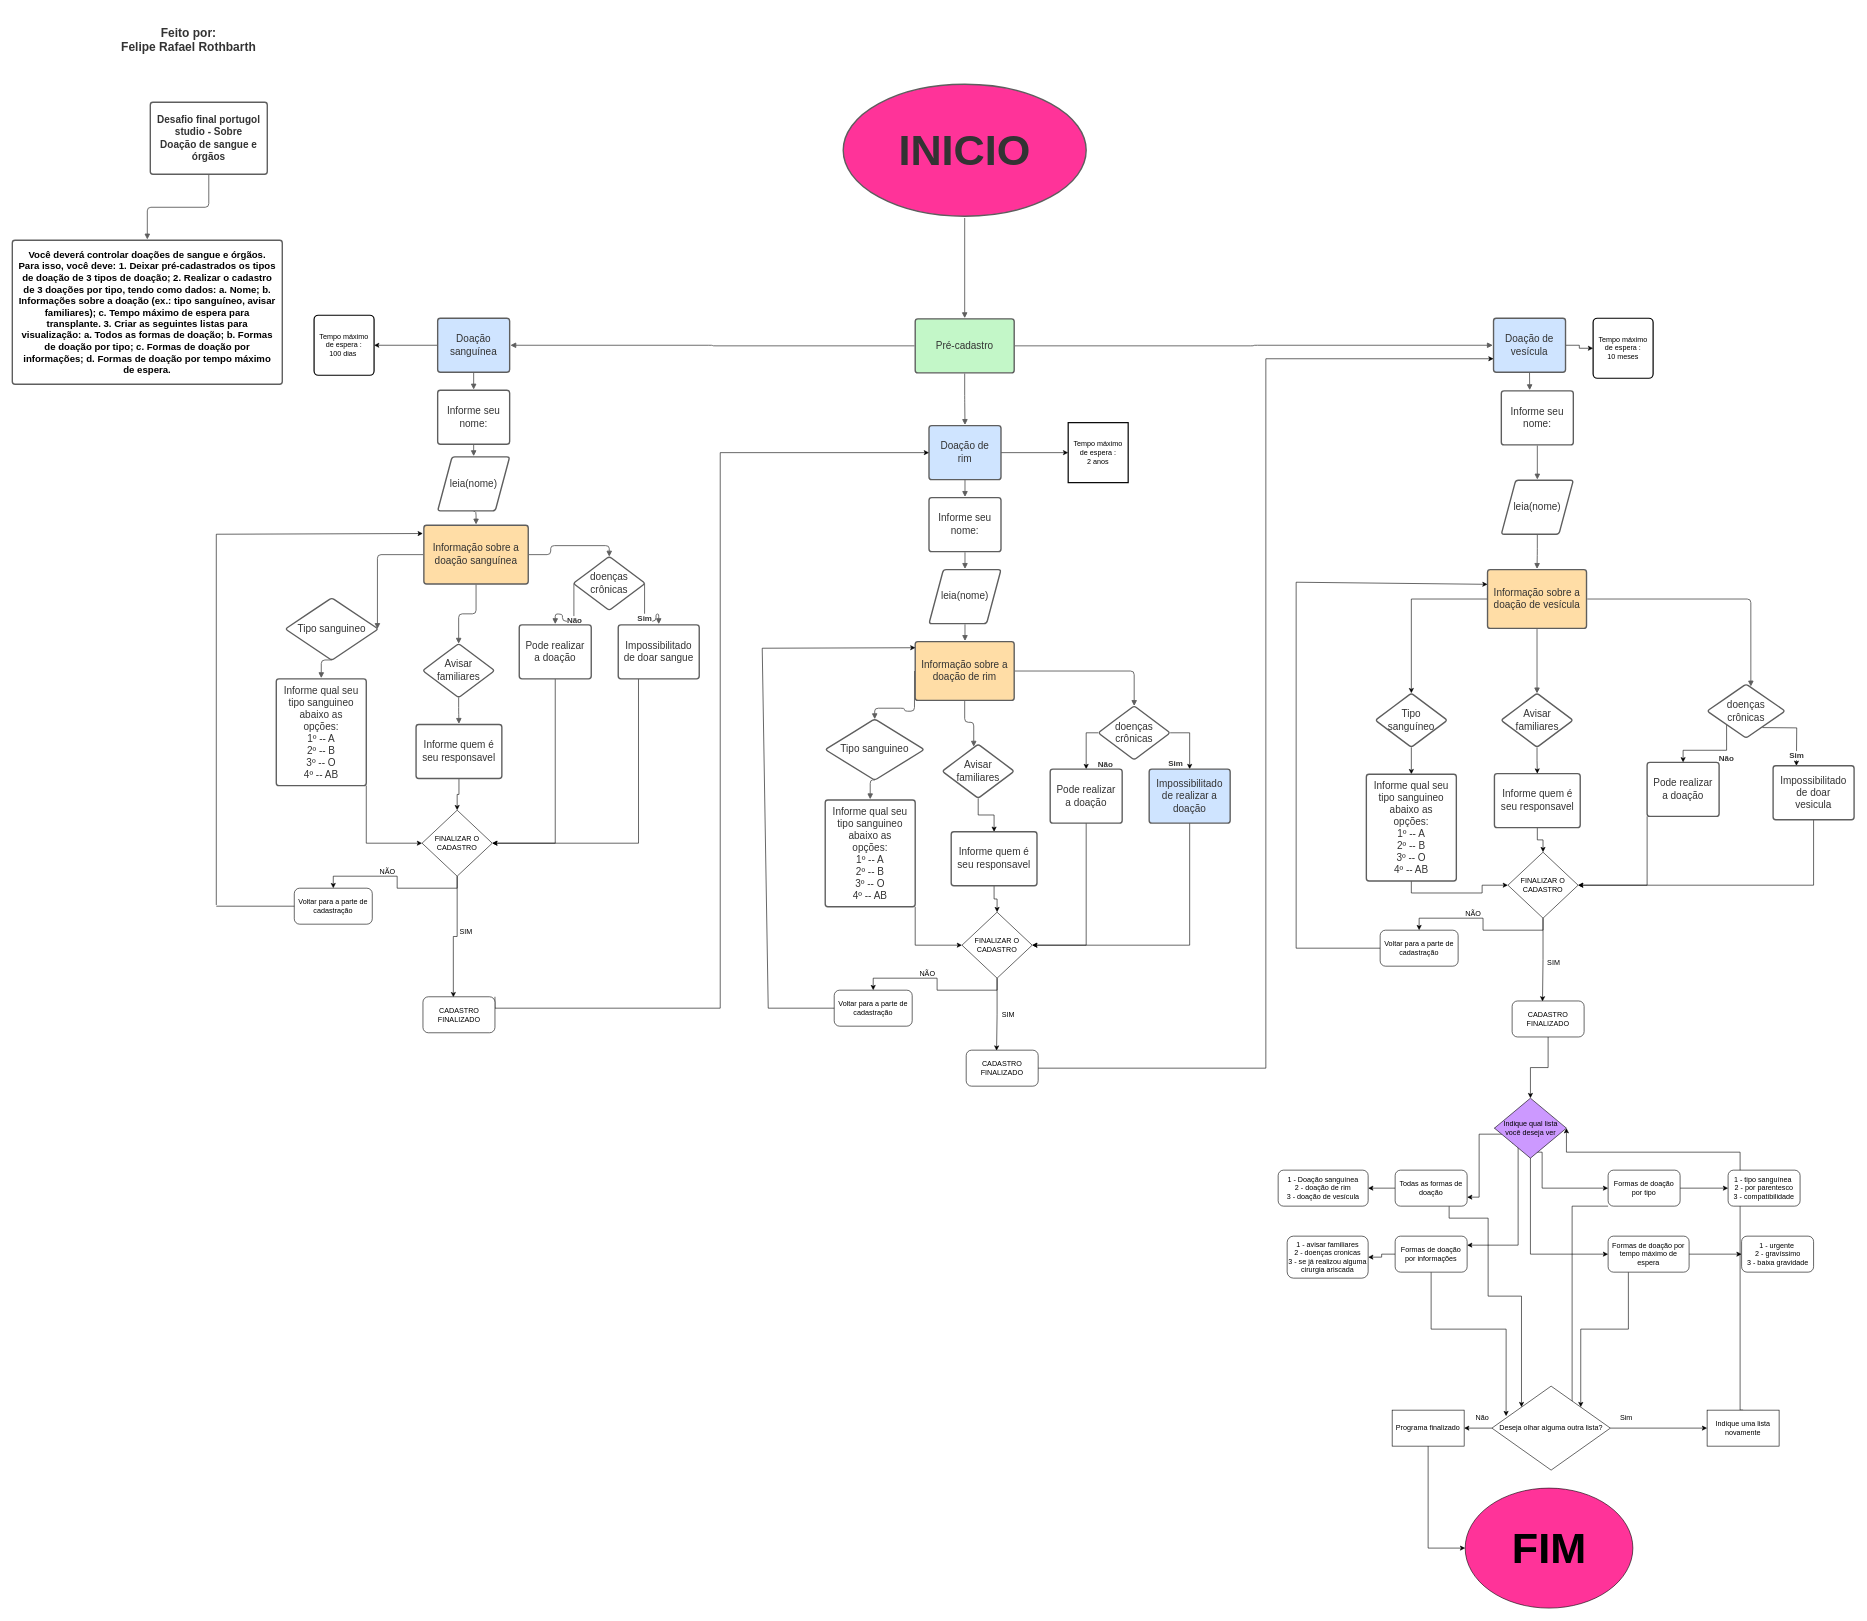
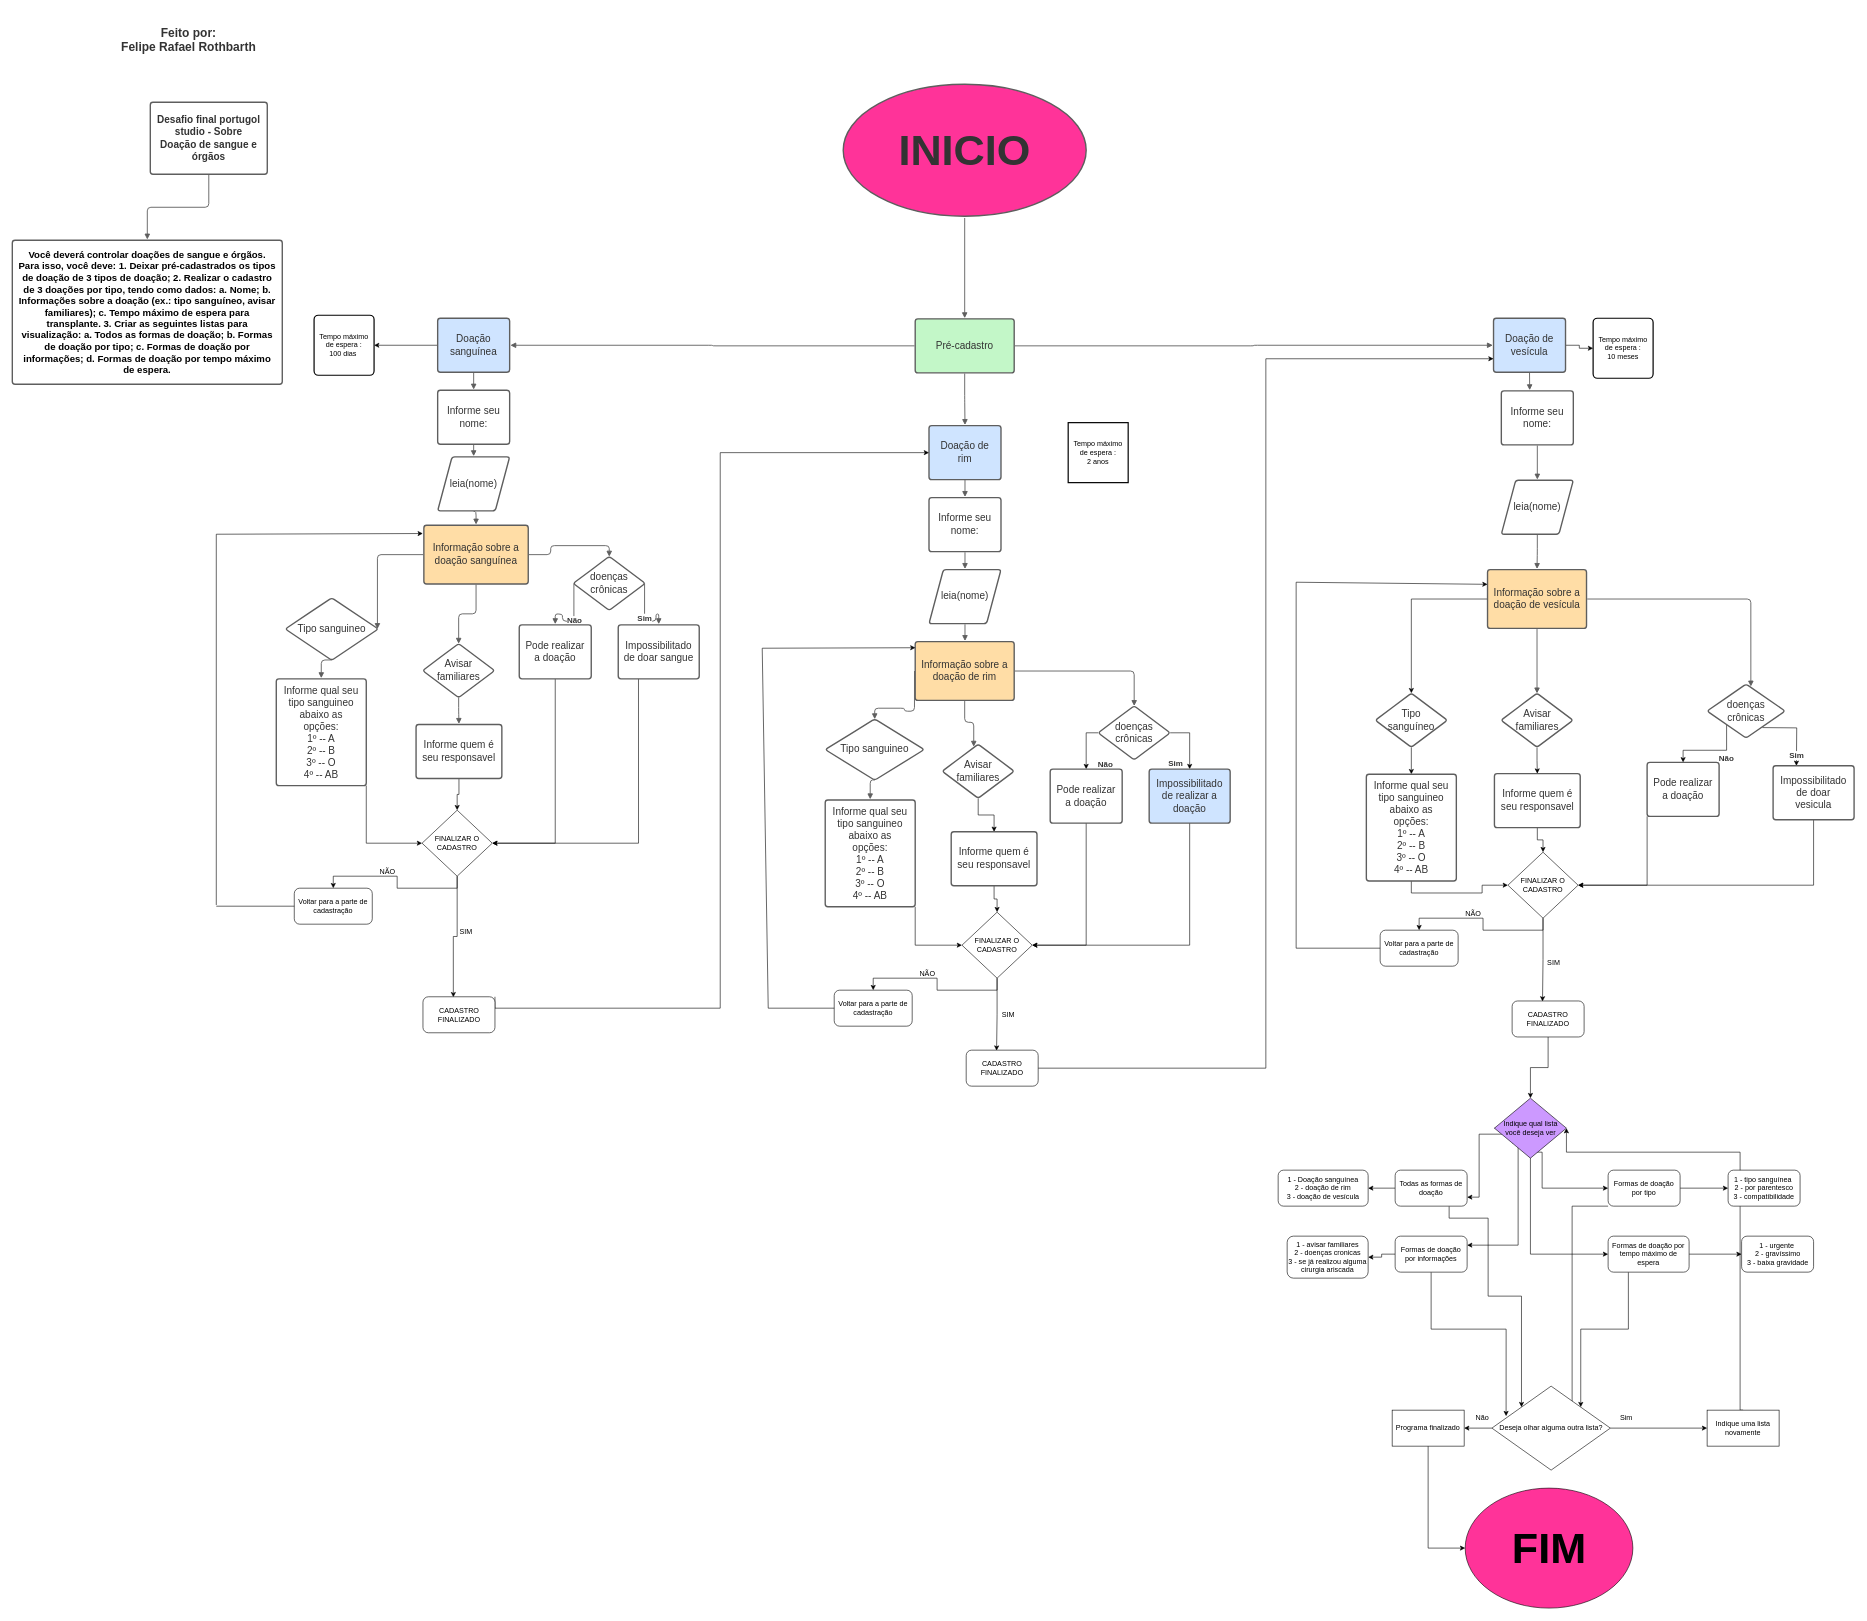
(1032, 453) -> none
